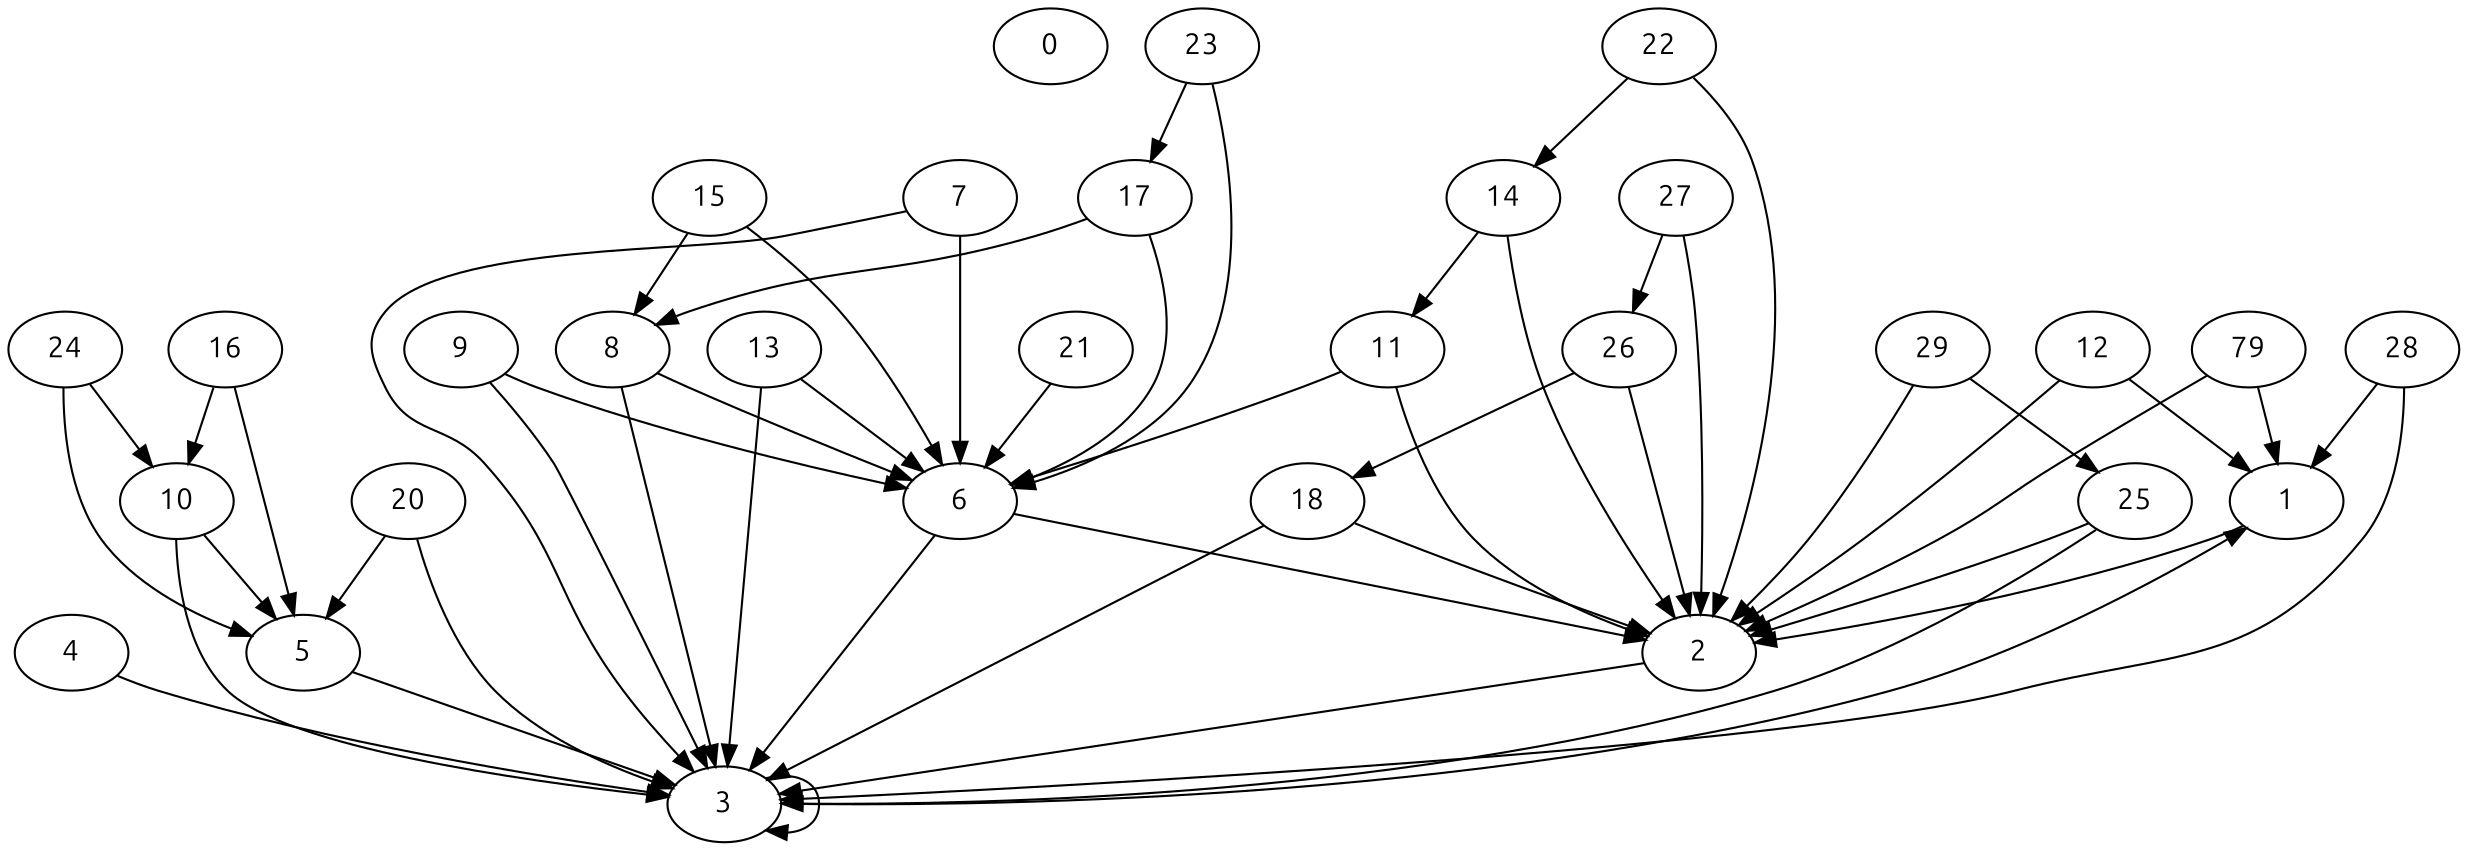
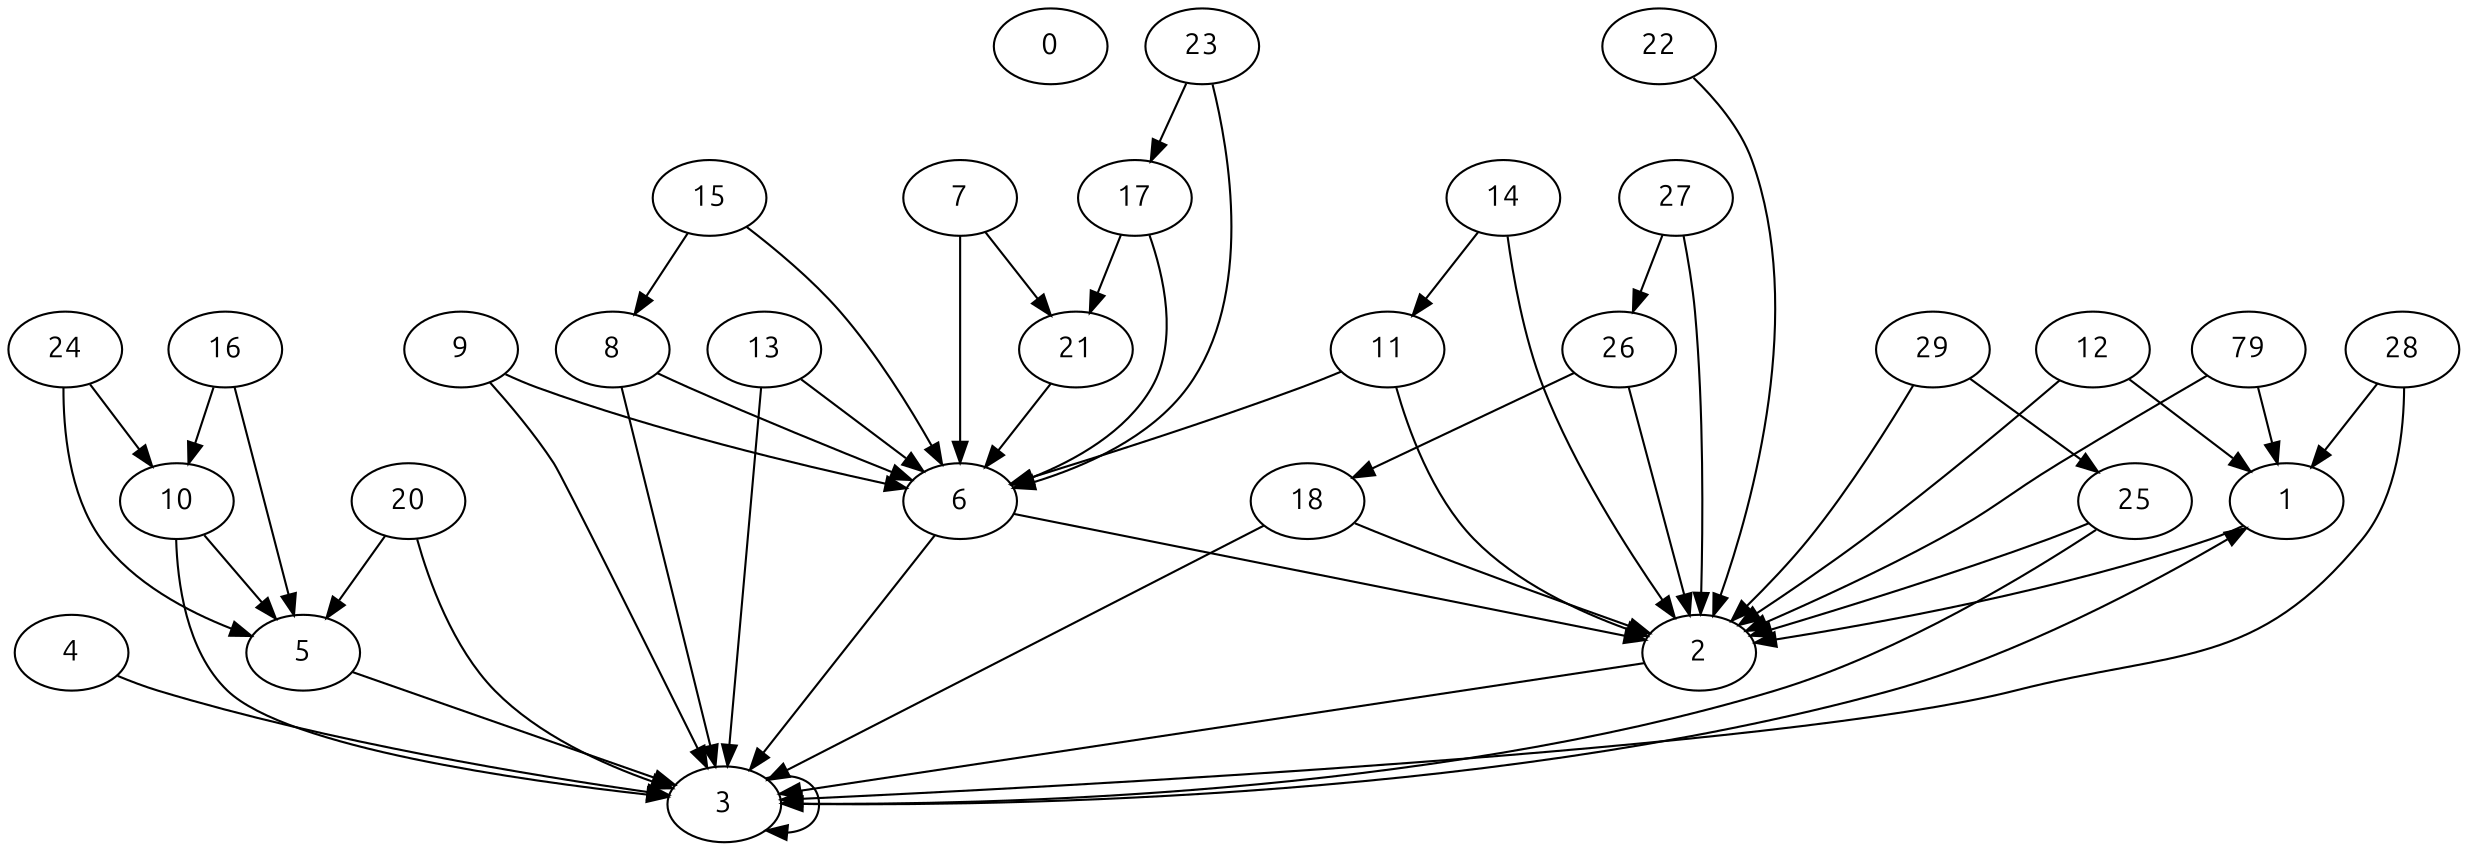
(1589, 115) -> none
(882, 268) -> (1109, 264)
(378, 322) -> (1011, 265)
